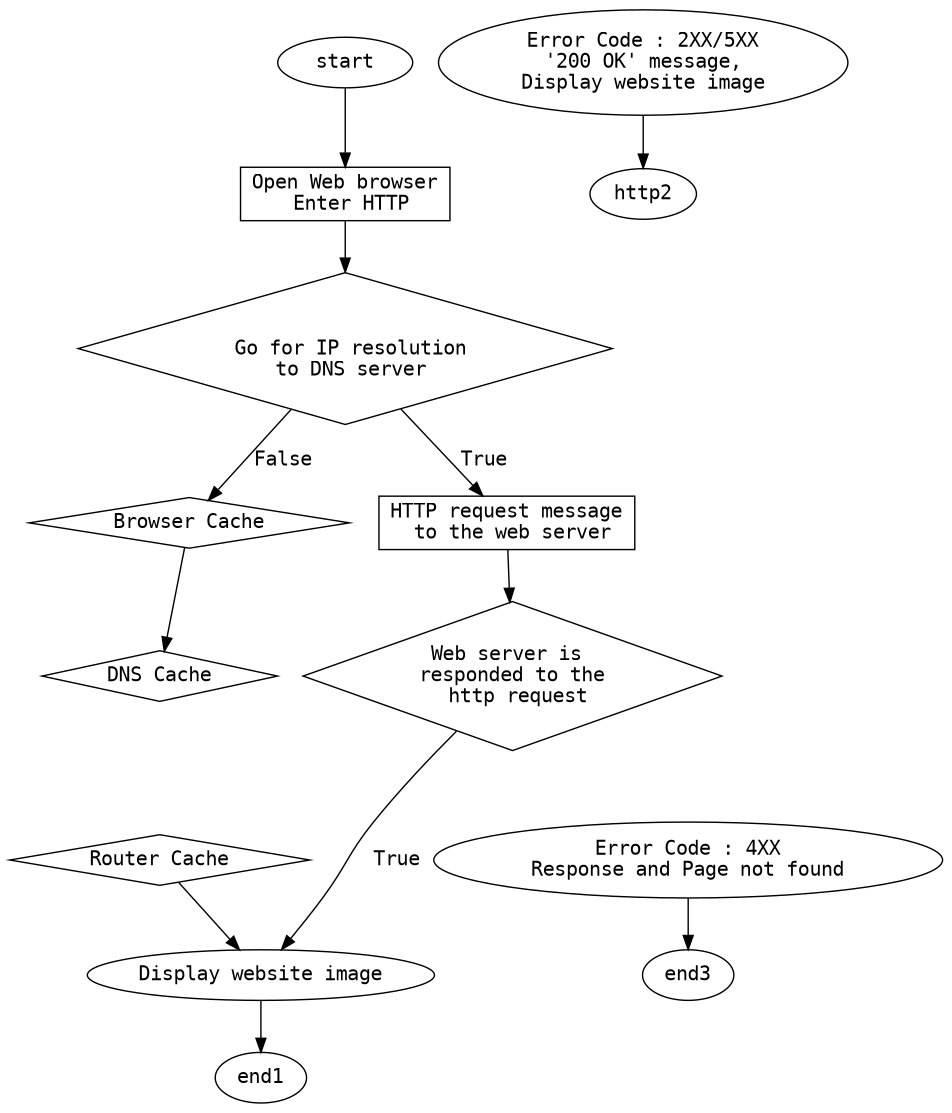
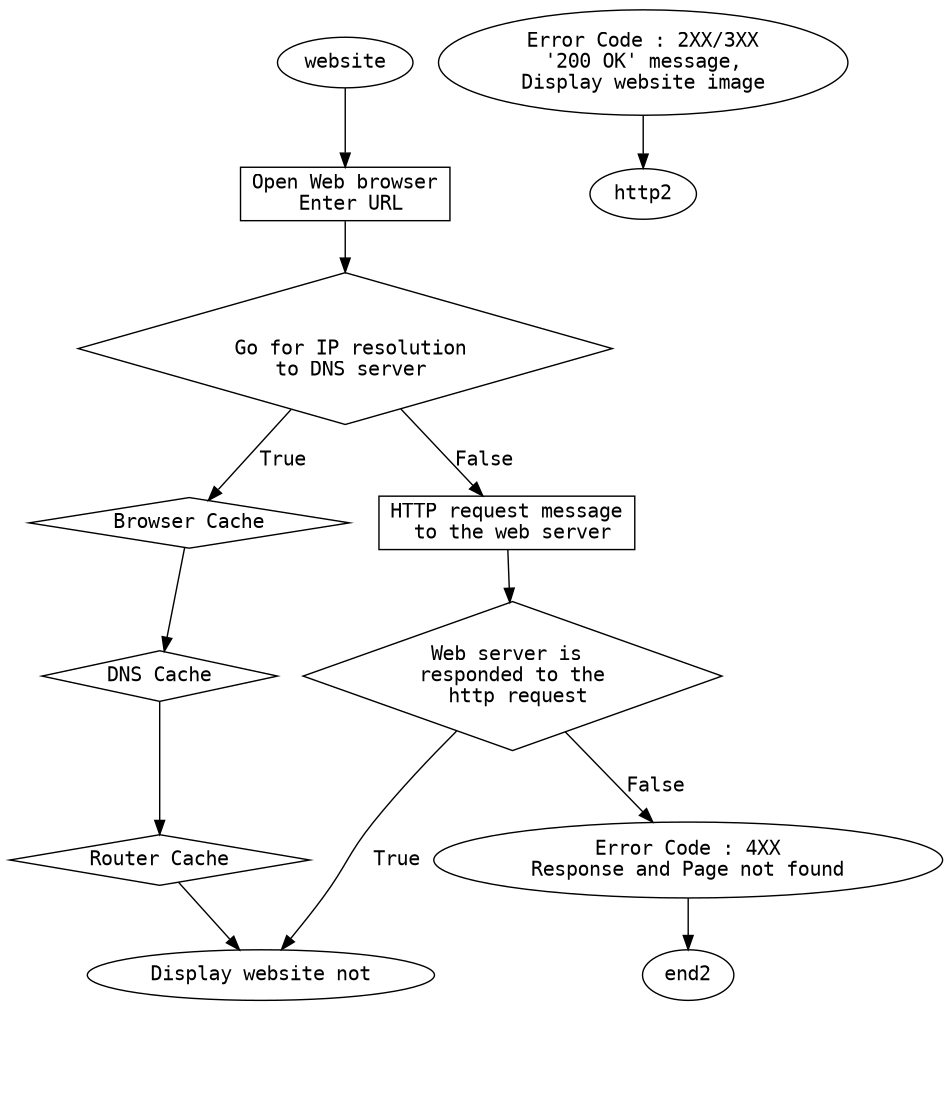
(345, 63) -> (345, 63)
(643, 63) -> (643, 63)
(345, 194) -> (345, 194)
(283, 460) -> (283, 460)
(484, 460) -> (484, 460)
none -> (160, 761)
none -> (604, 772)
(261, 975) -> (261, 975)
(688, 975) -> (688, 975)
(261, 1078) -> none
